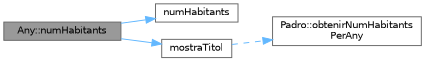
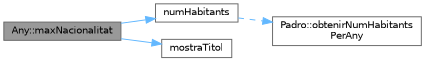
(62, 31) -> (62, 31)
(248, 43) -> (251, 19)
